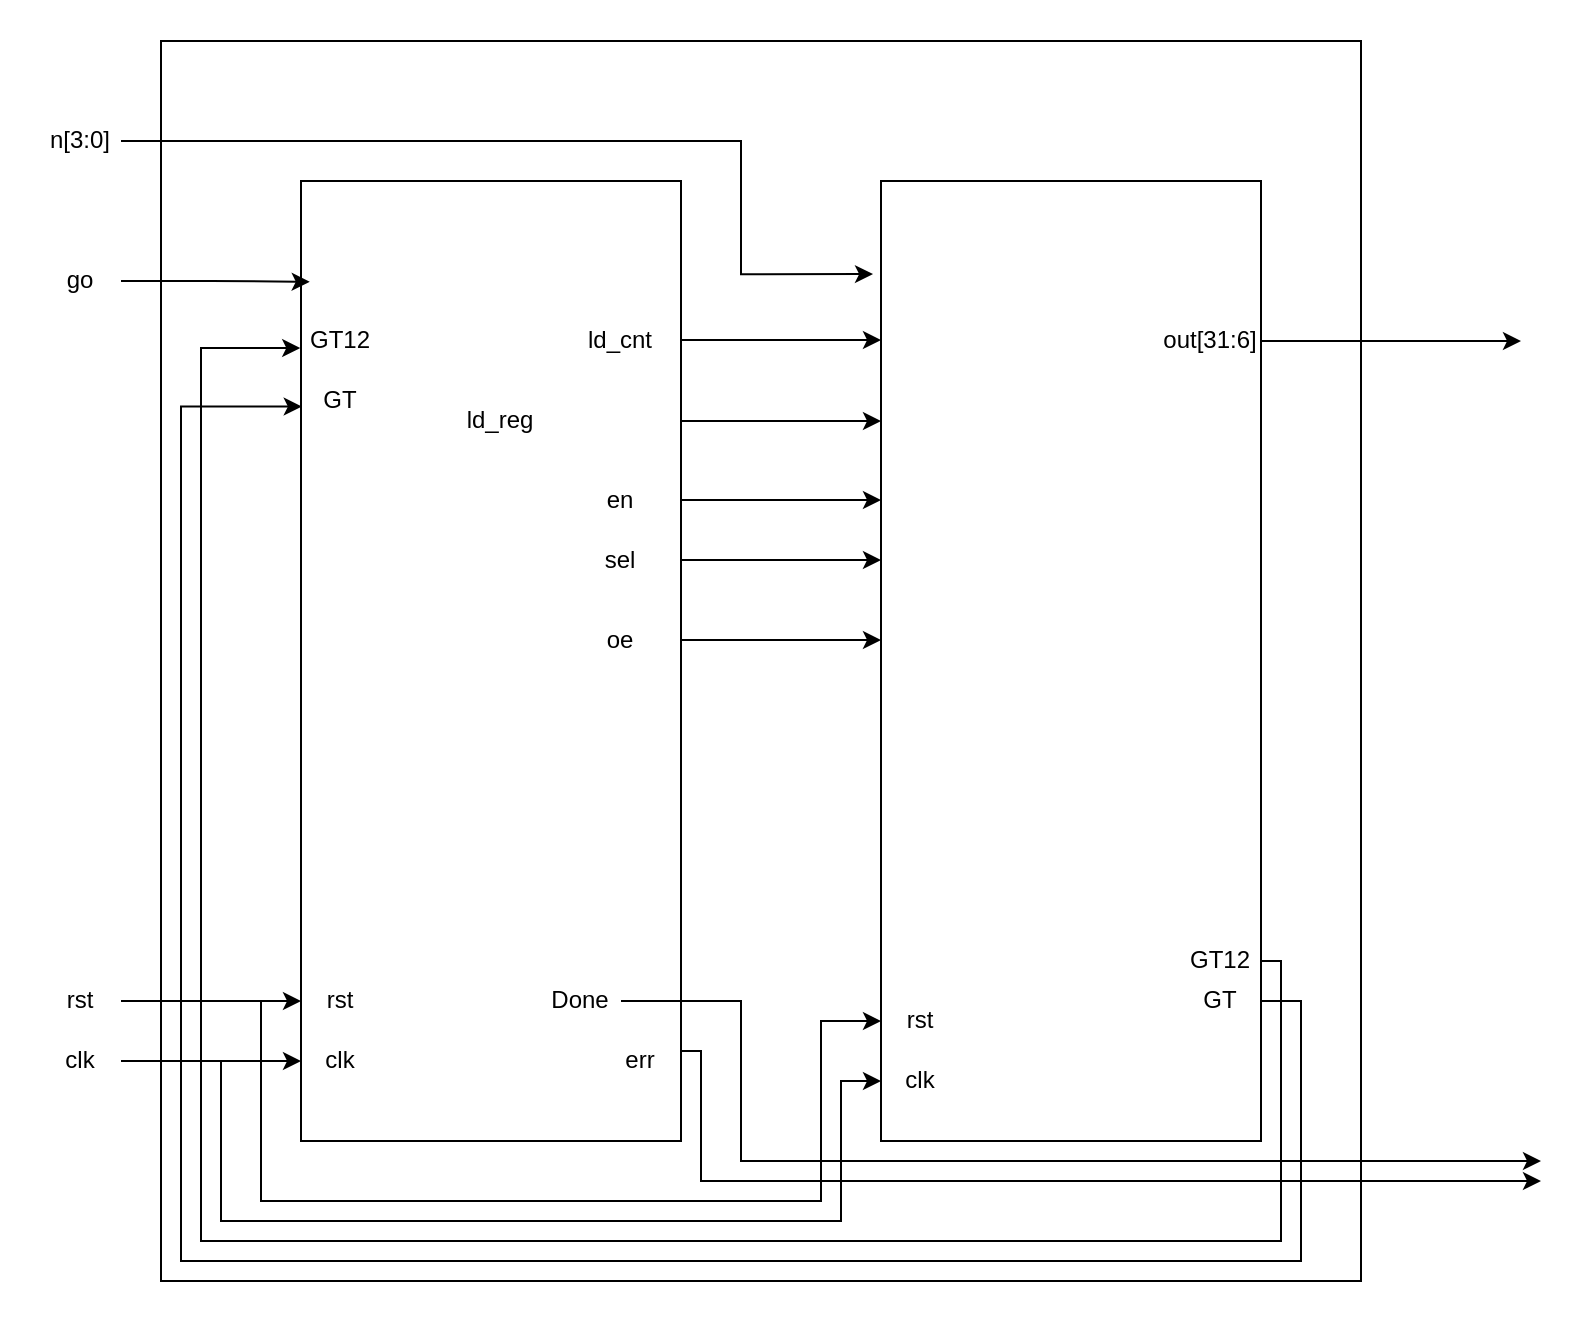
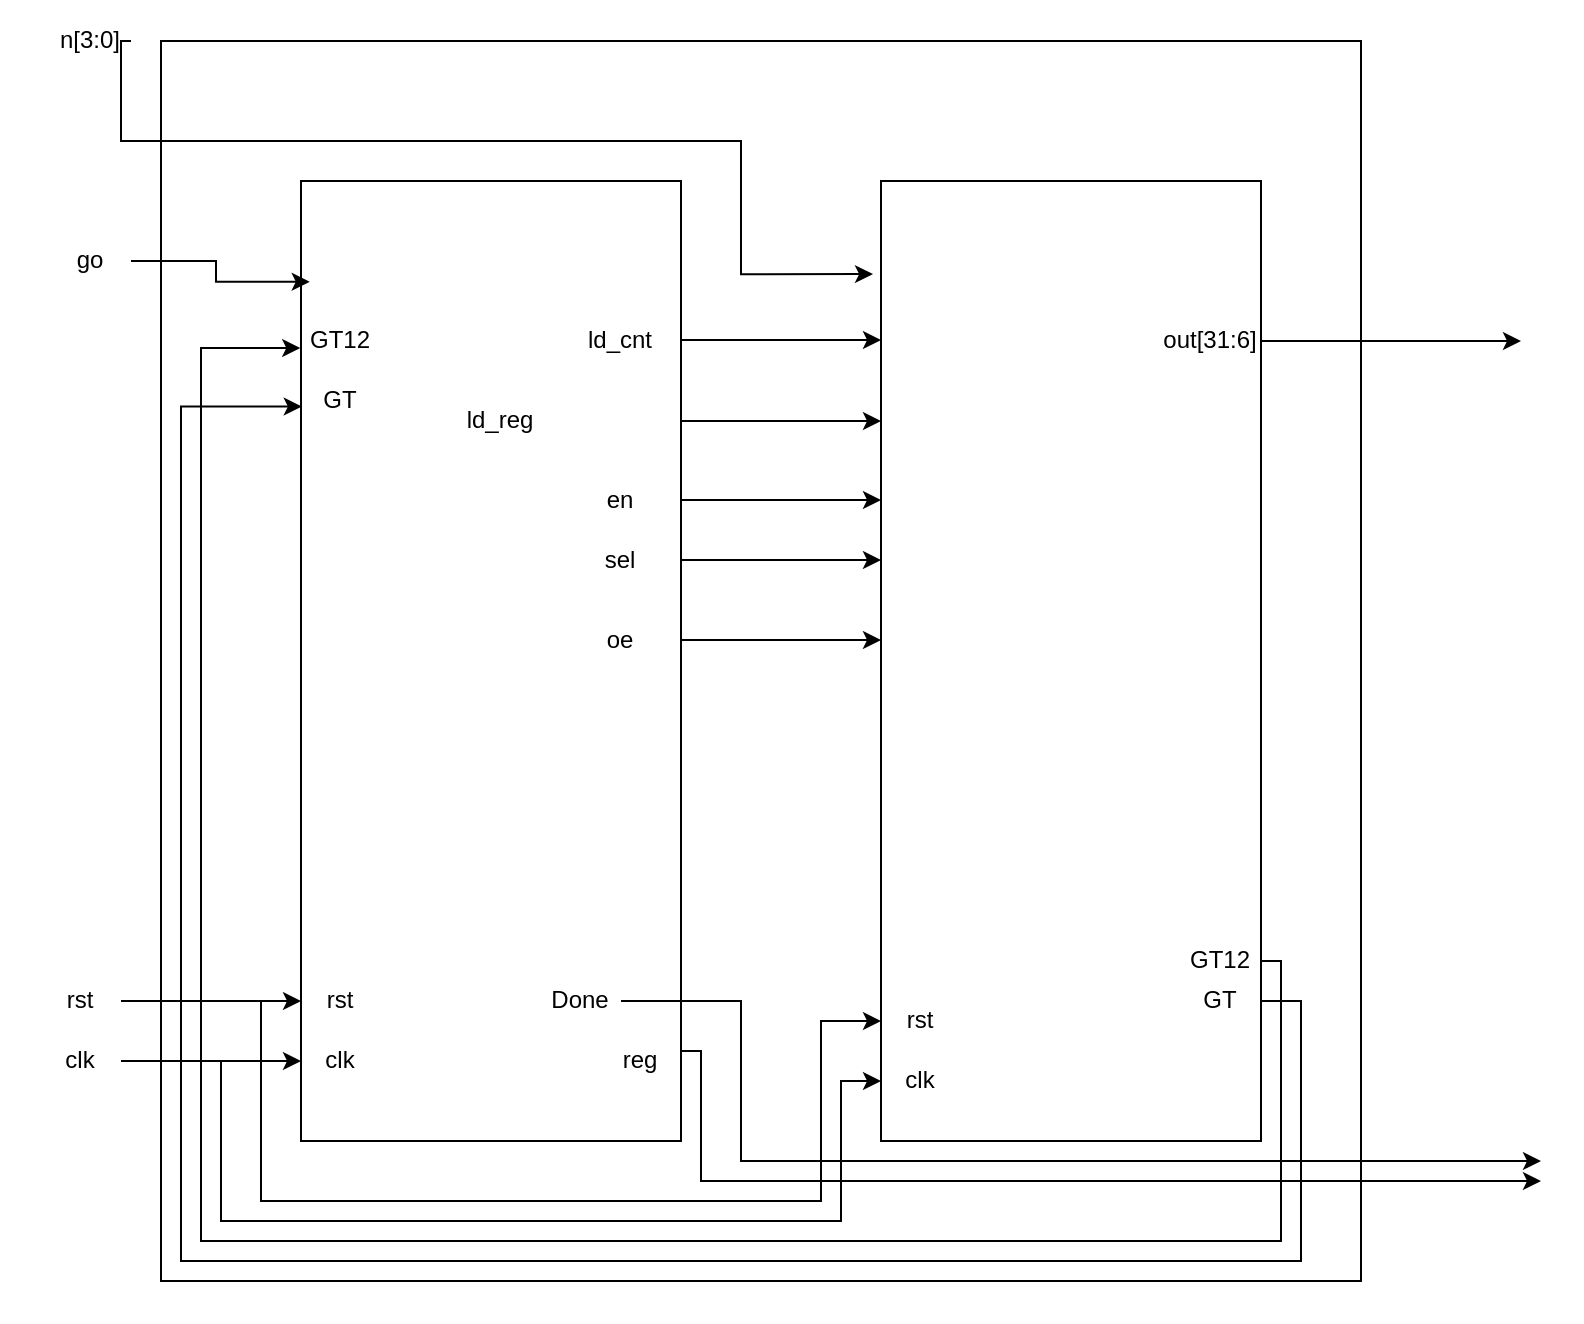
(81, 141) -> (91, 41)
(81, 281) -> (91, 261)
(641, 1061) -> (641, 1061)
